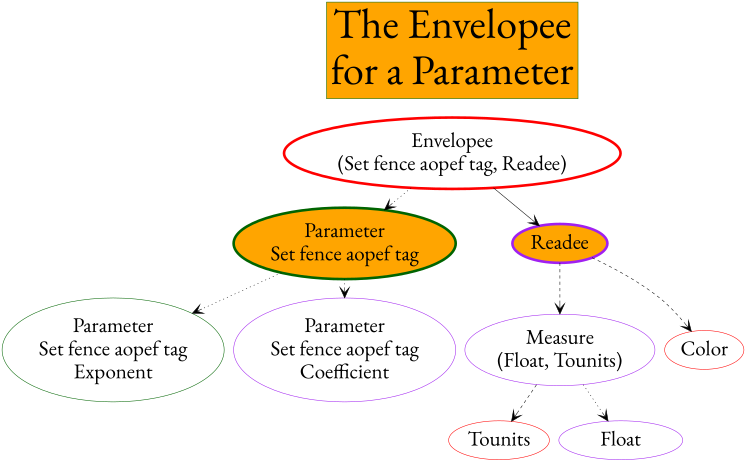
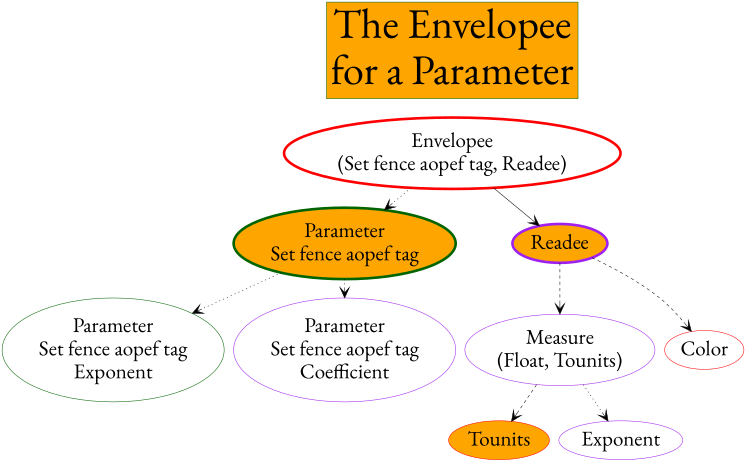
(499, 440) -> (499, 440)
(621, 440) -> (621, 440)
